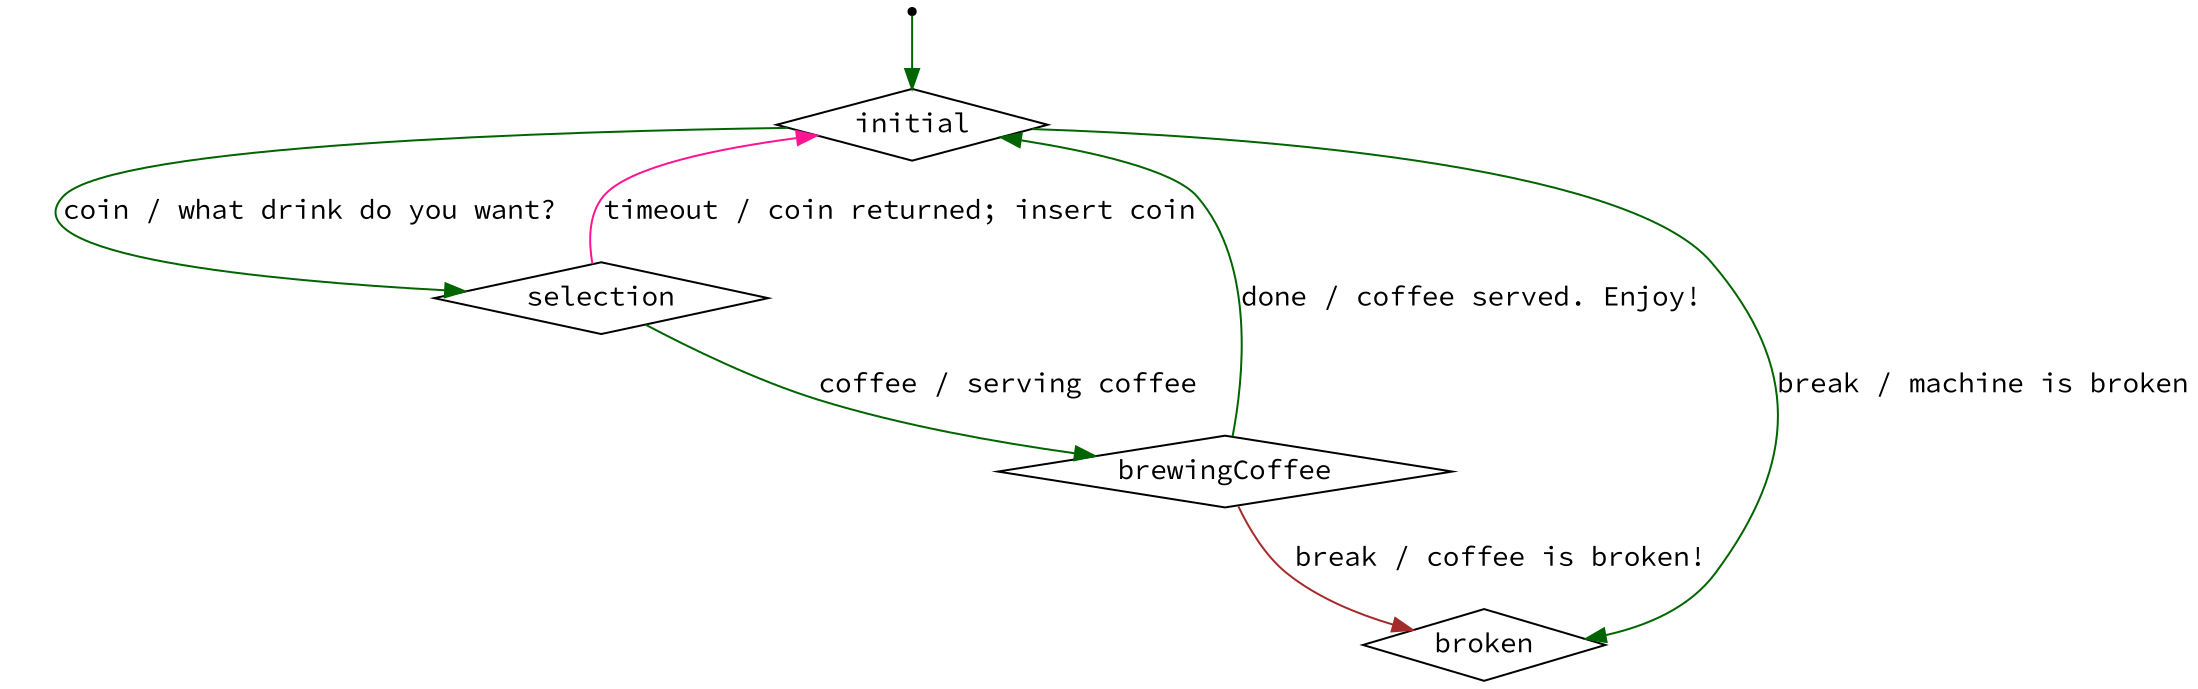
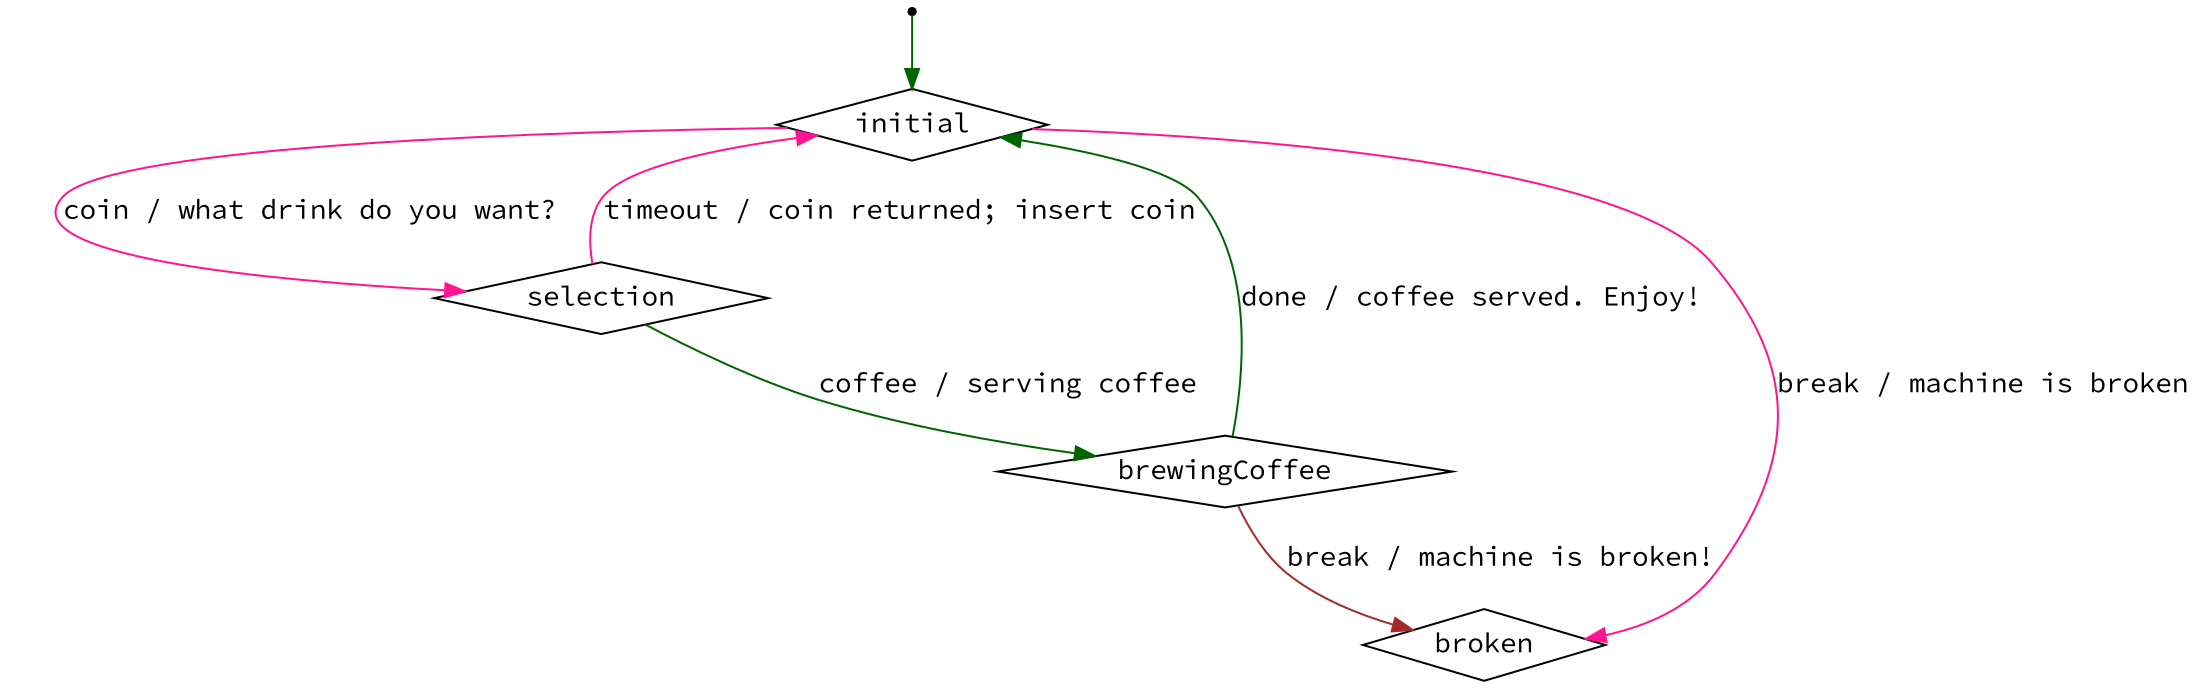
(211, 158) -> (211, 158)
(1612, 206) -> (1612, 206)
(1501, 558) -> (1501, 558)
